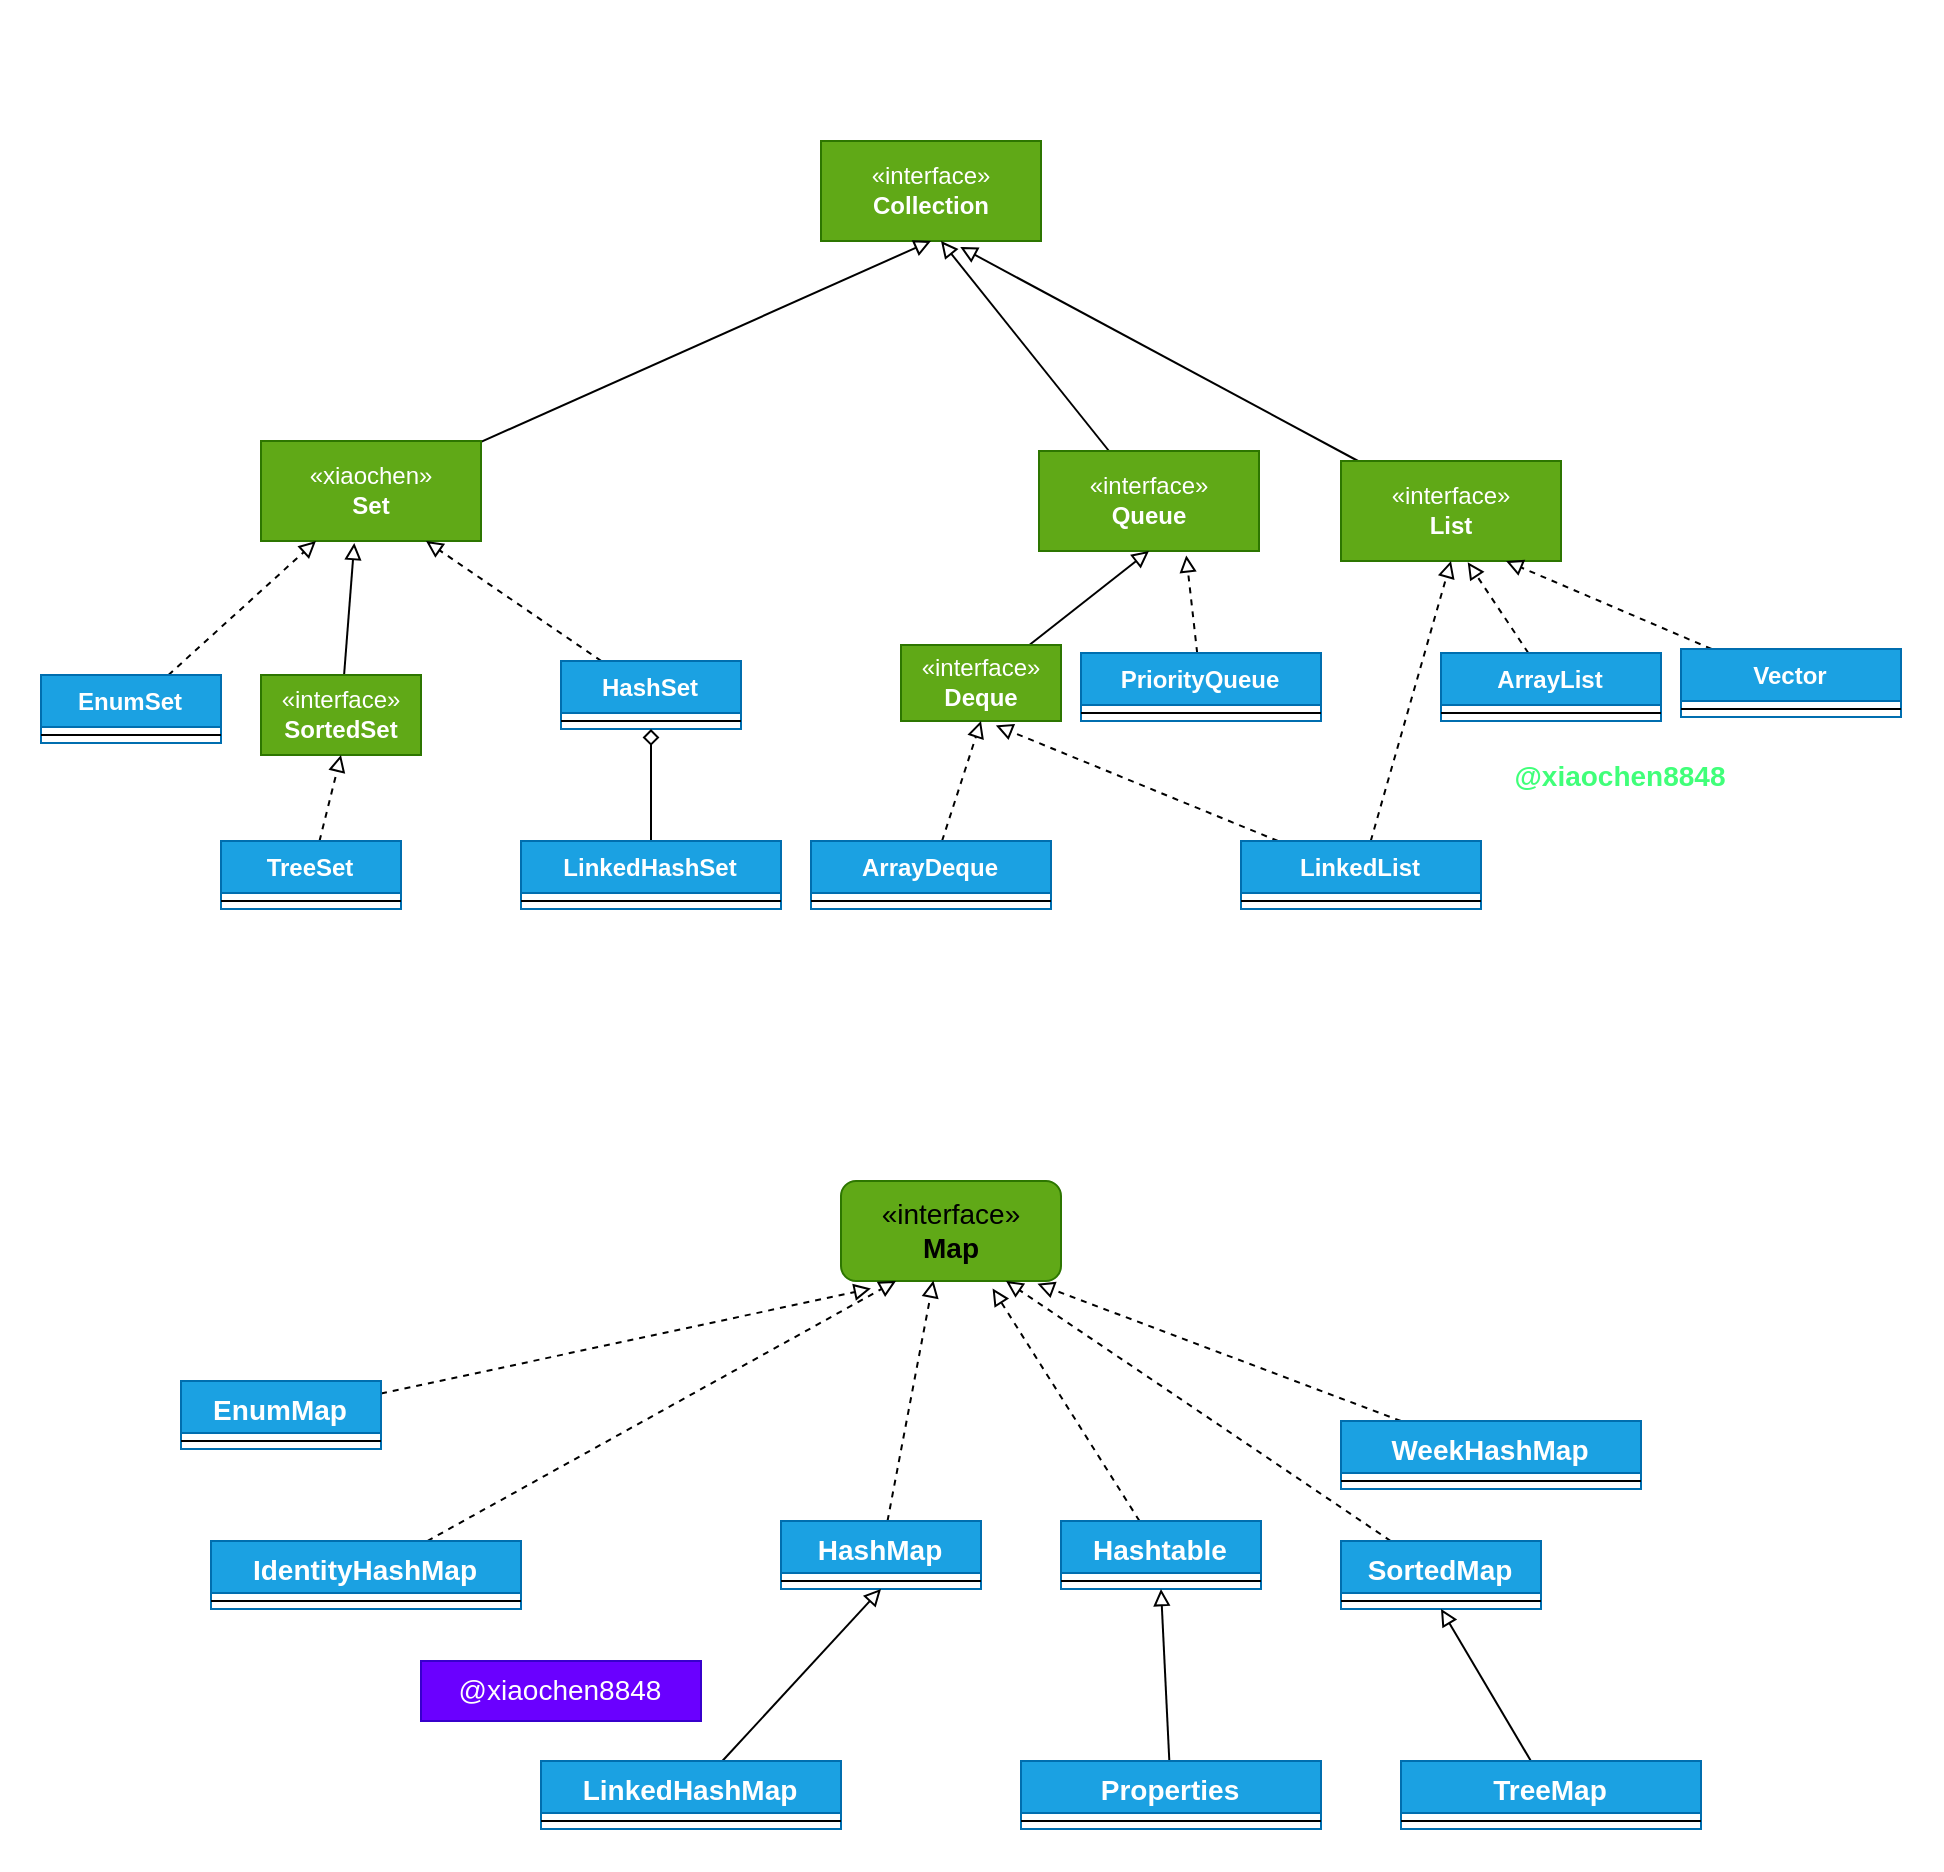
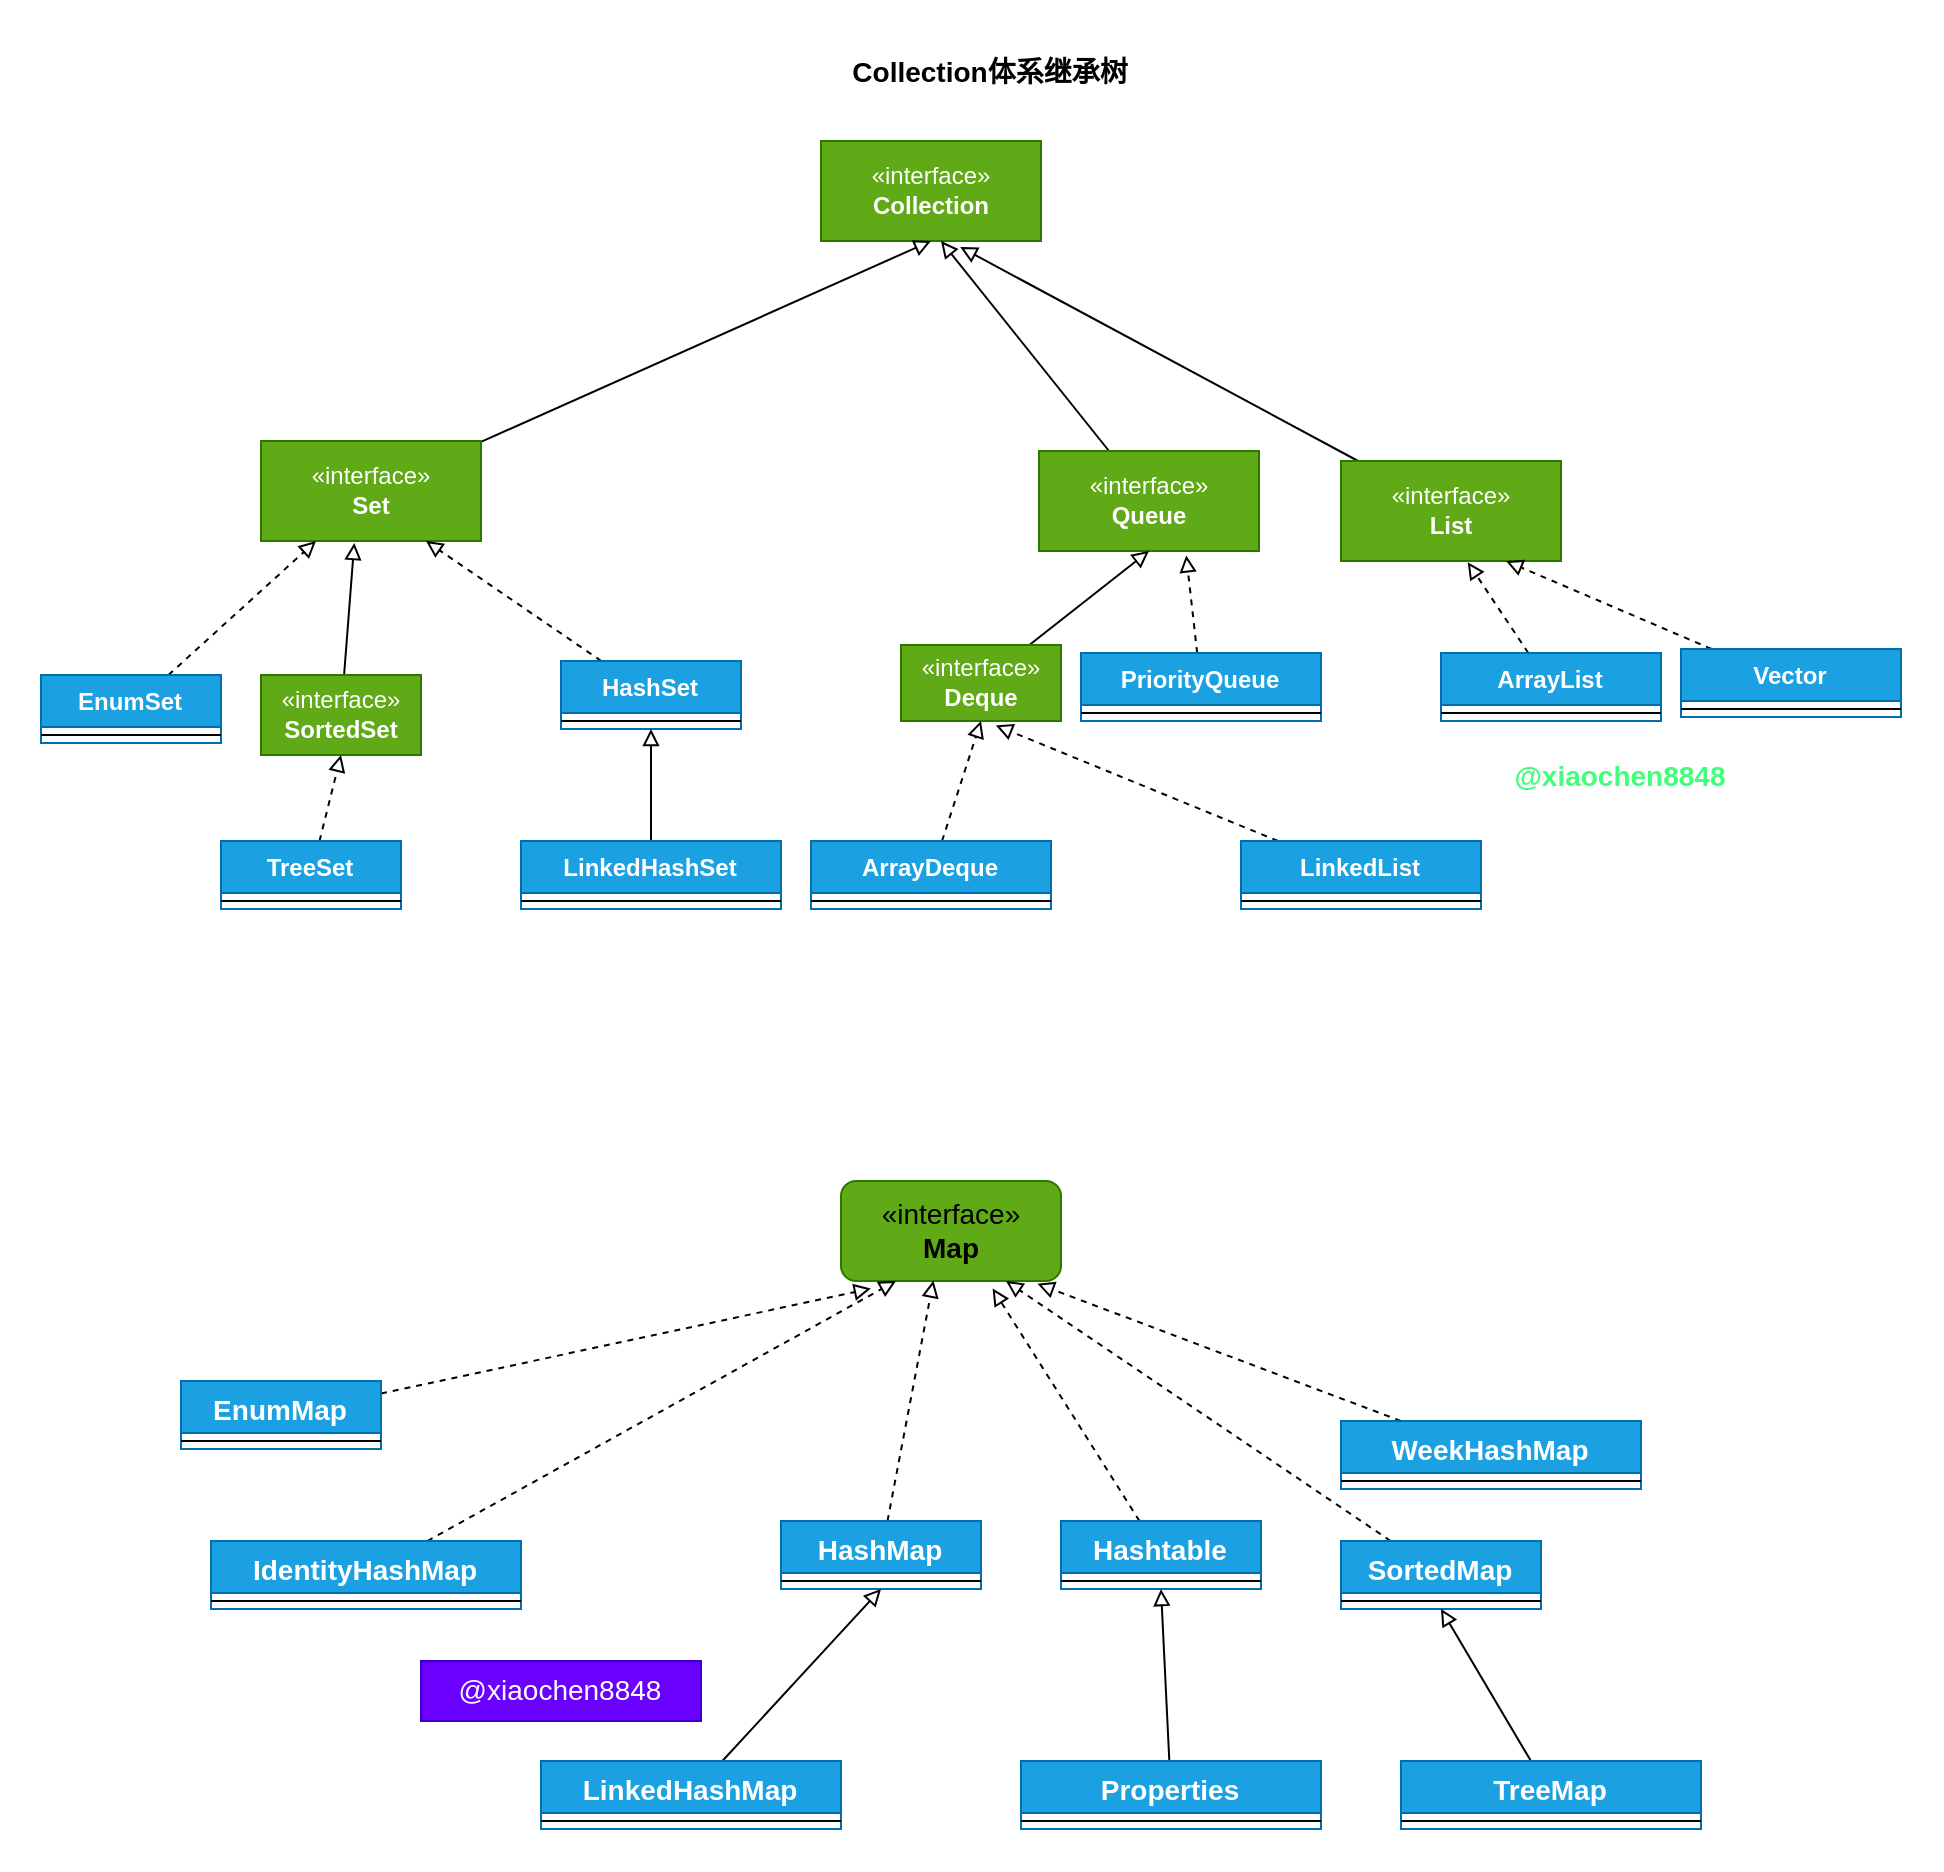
none -> (991, 71)
(372, 491) -> (372, 491)
(1408, 709) -> none
(651, 746) -> (651, 746)
